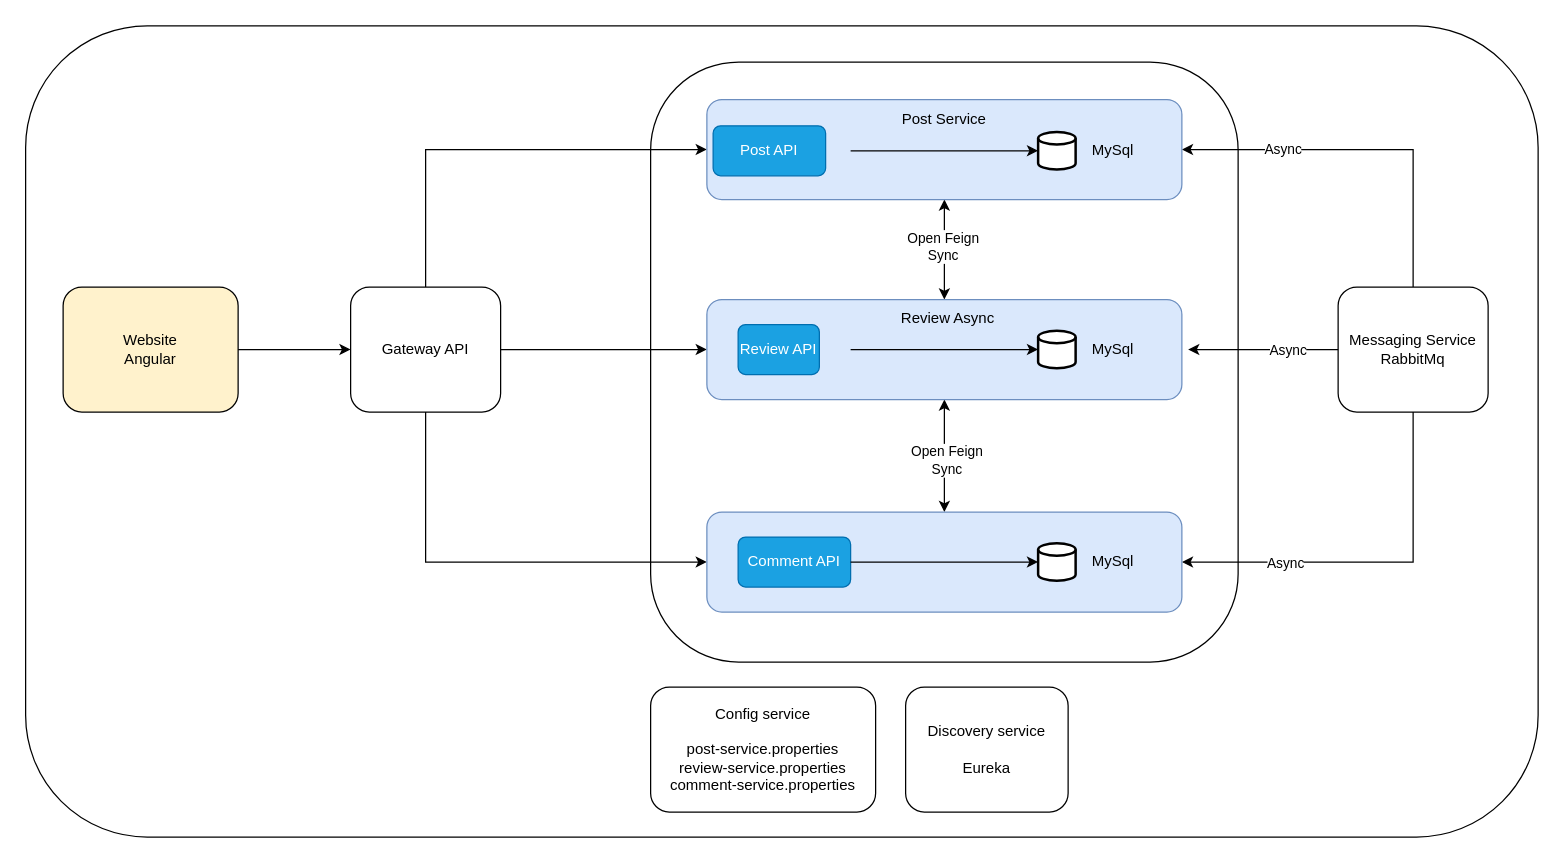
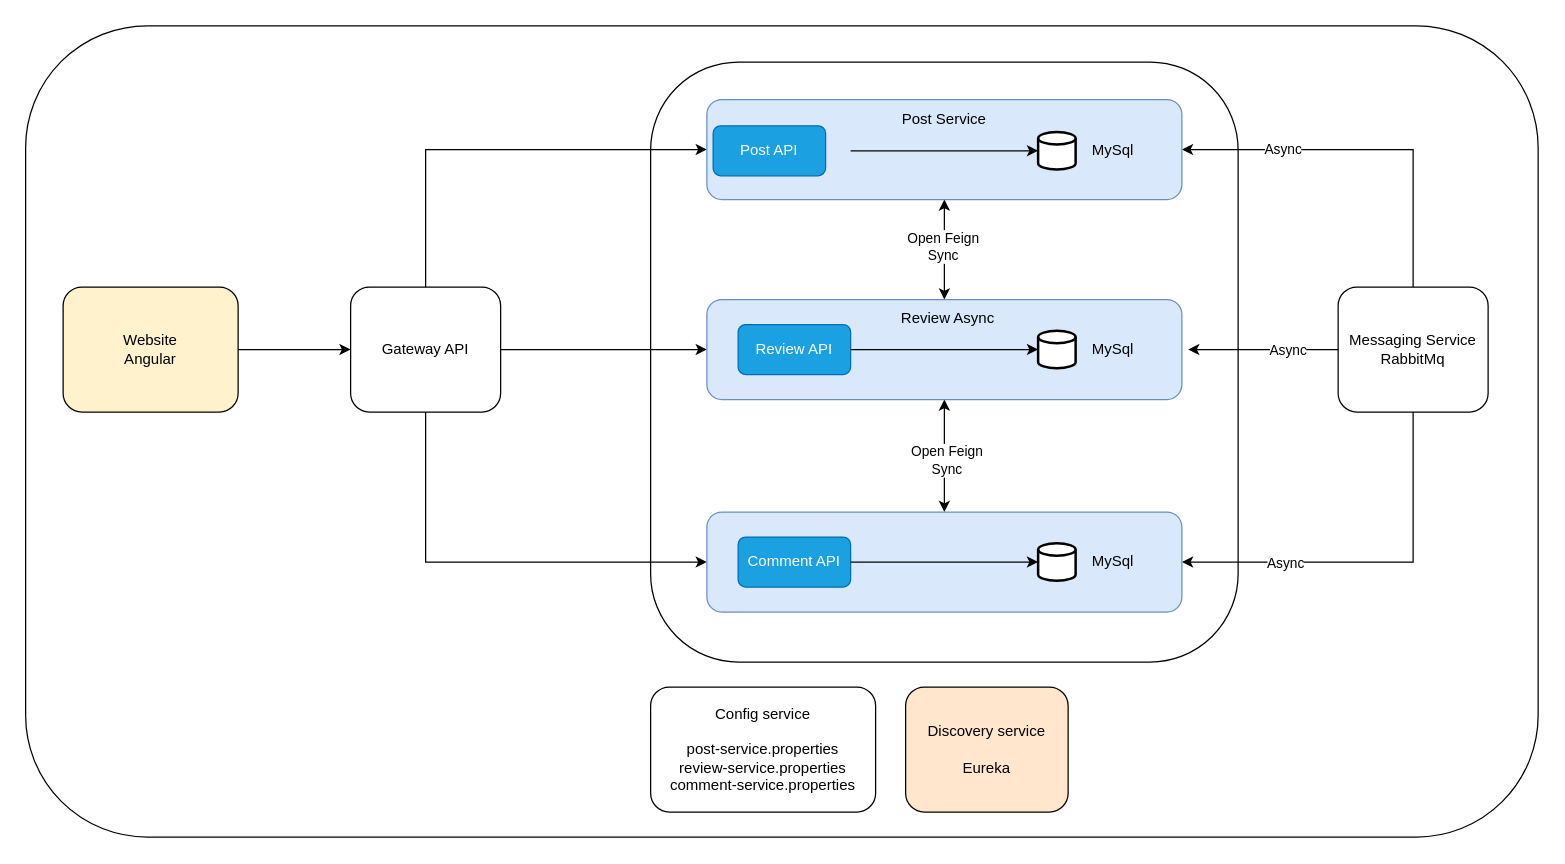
(779, 349) -> (794, 349)
(987, 749) -> (987, 749)
